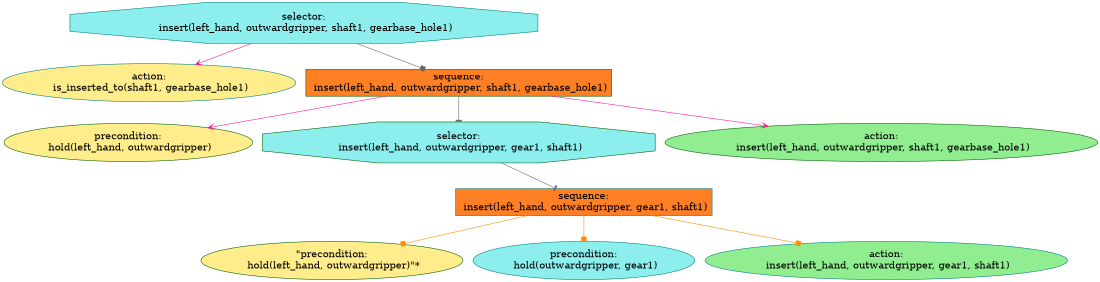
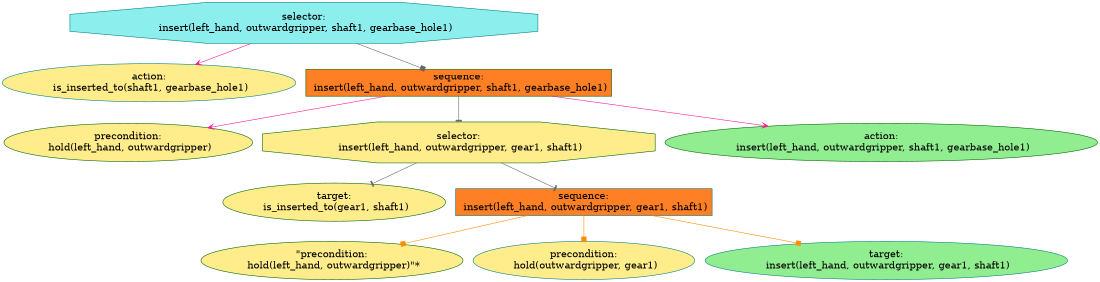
(459, 142) -> (459, 142)
none -> (334, 202)
(584, 260) -> (584, 260)
(886, 260) -> (886, 260)
